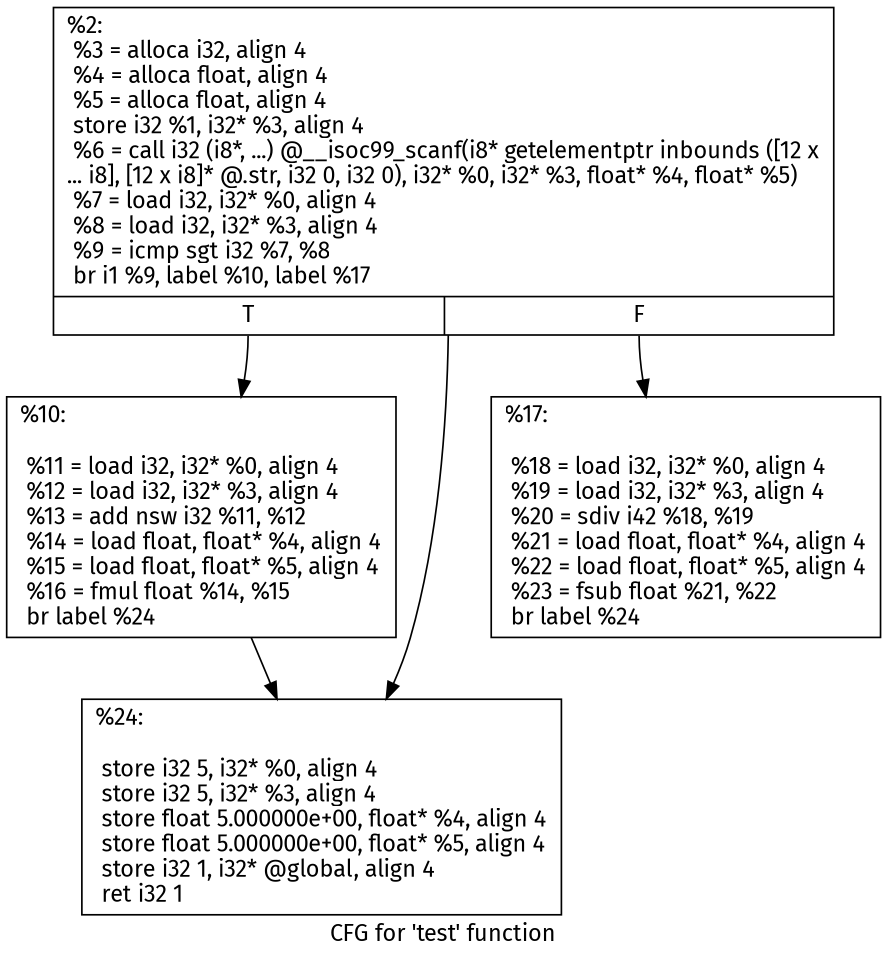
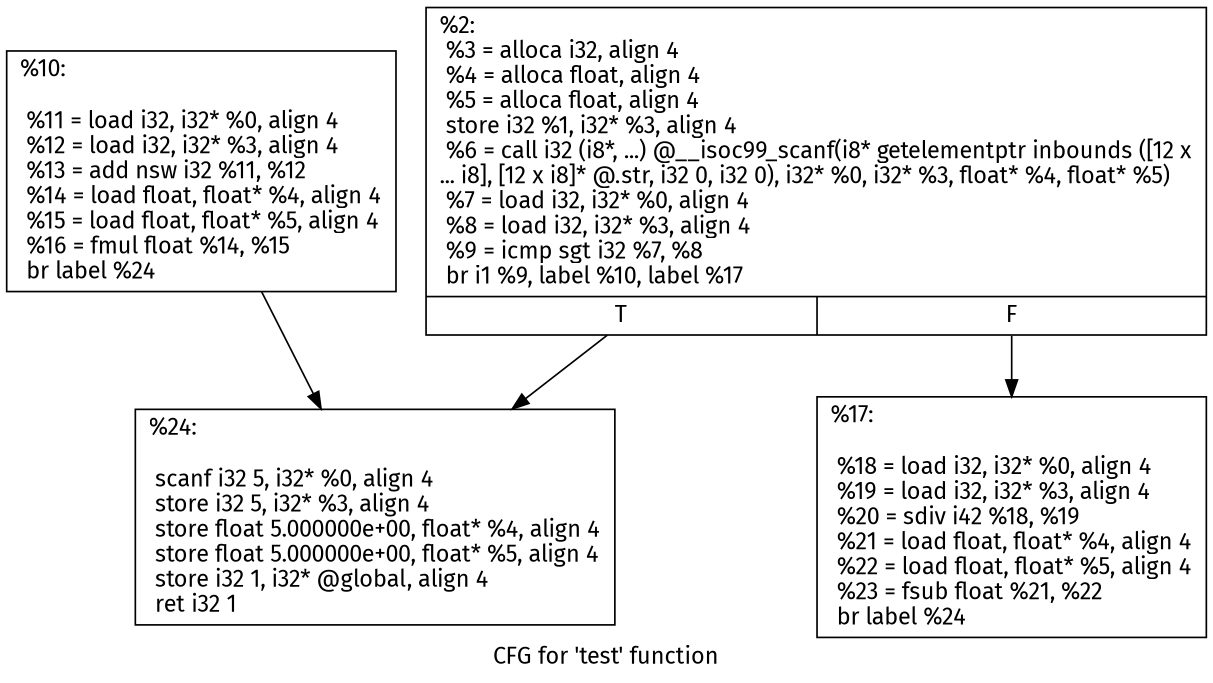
(247, 358) -> none
(236, 769) -> (292, 480)
